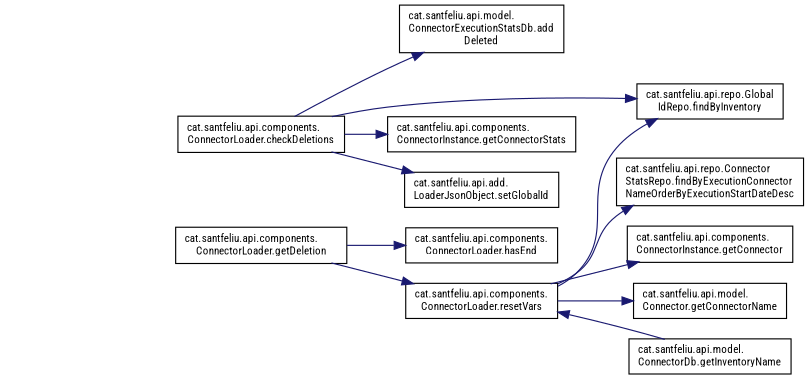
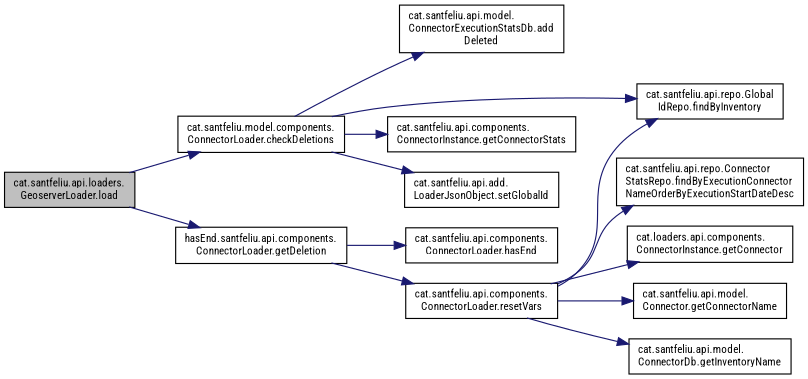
(261, 134) -> (261, 134)
none -> (70, 190)
(710, 244) -> (710, 244)
(261, 245) -> (261, 245)
(617, 326) -> (572, 330)
